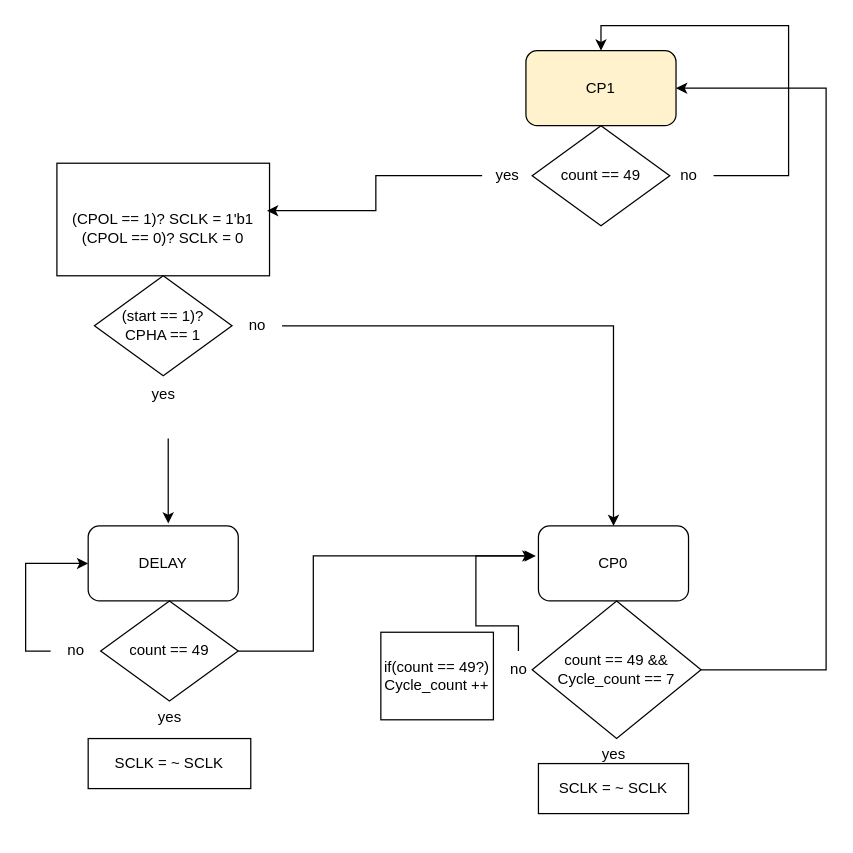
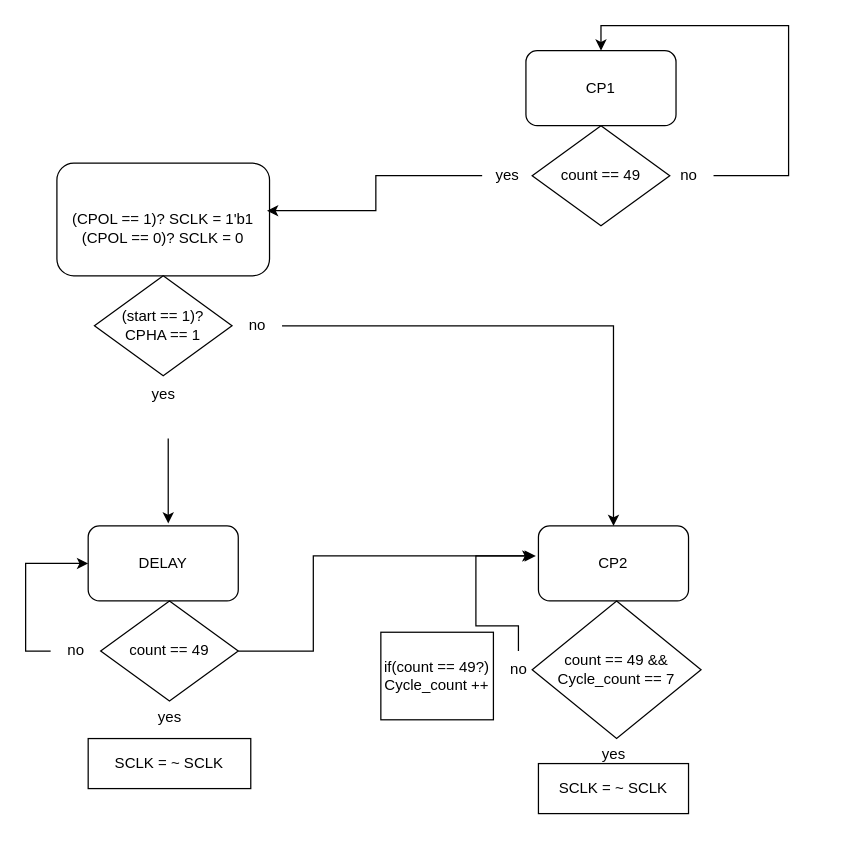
(601, 88) -> (601, 88)
(163, 219) -> (163, 219)
(826, 370) -> none
(613, 563) -> (613, 563)
